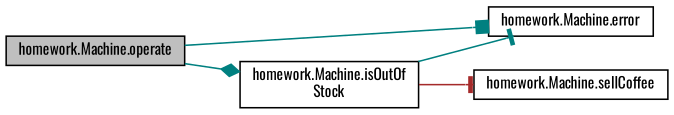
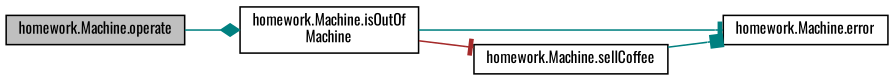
(329, 36) -> (688, 45)
(329, 85) -> (329, 30)
